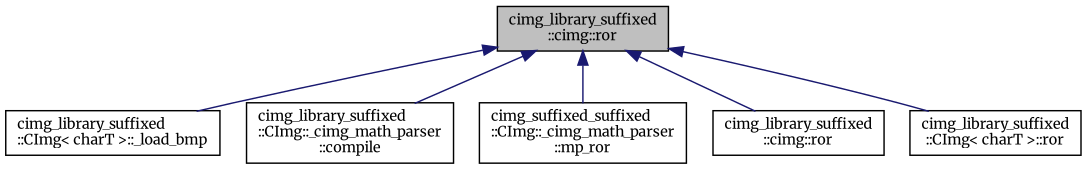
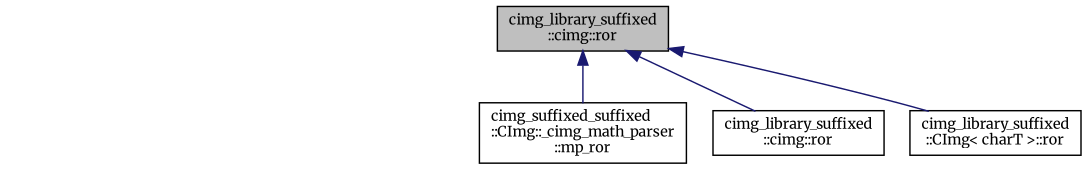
(113, 133) -> none
(350, 133) -> none
